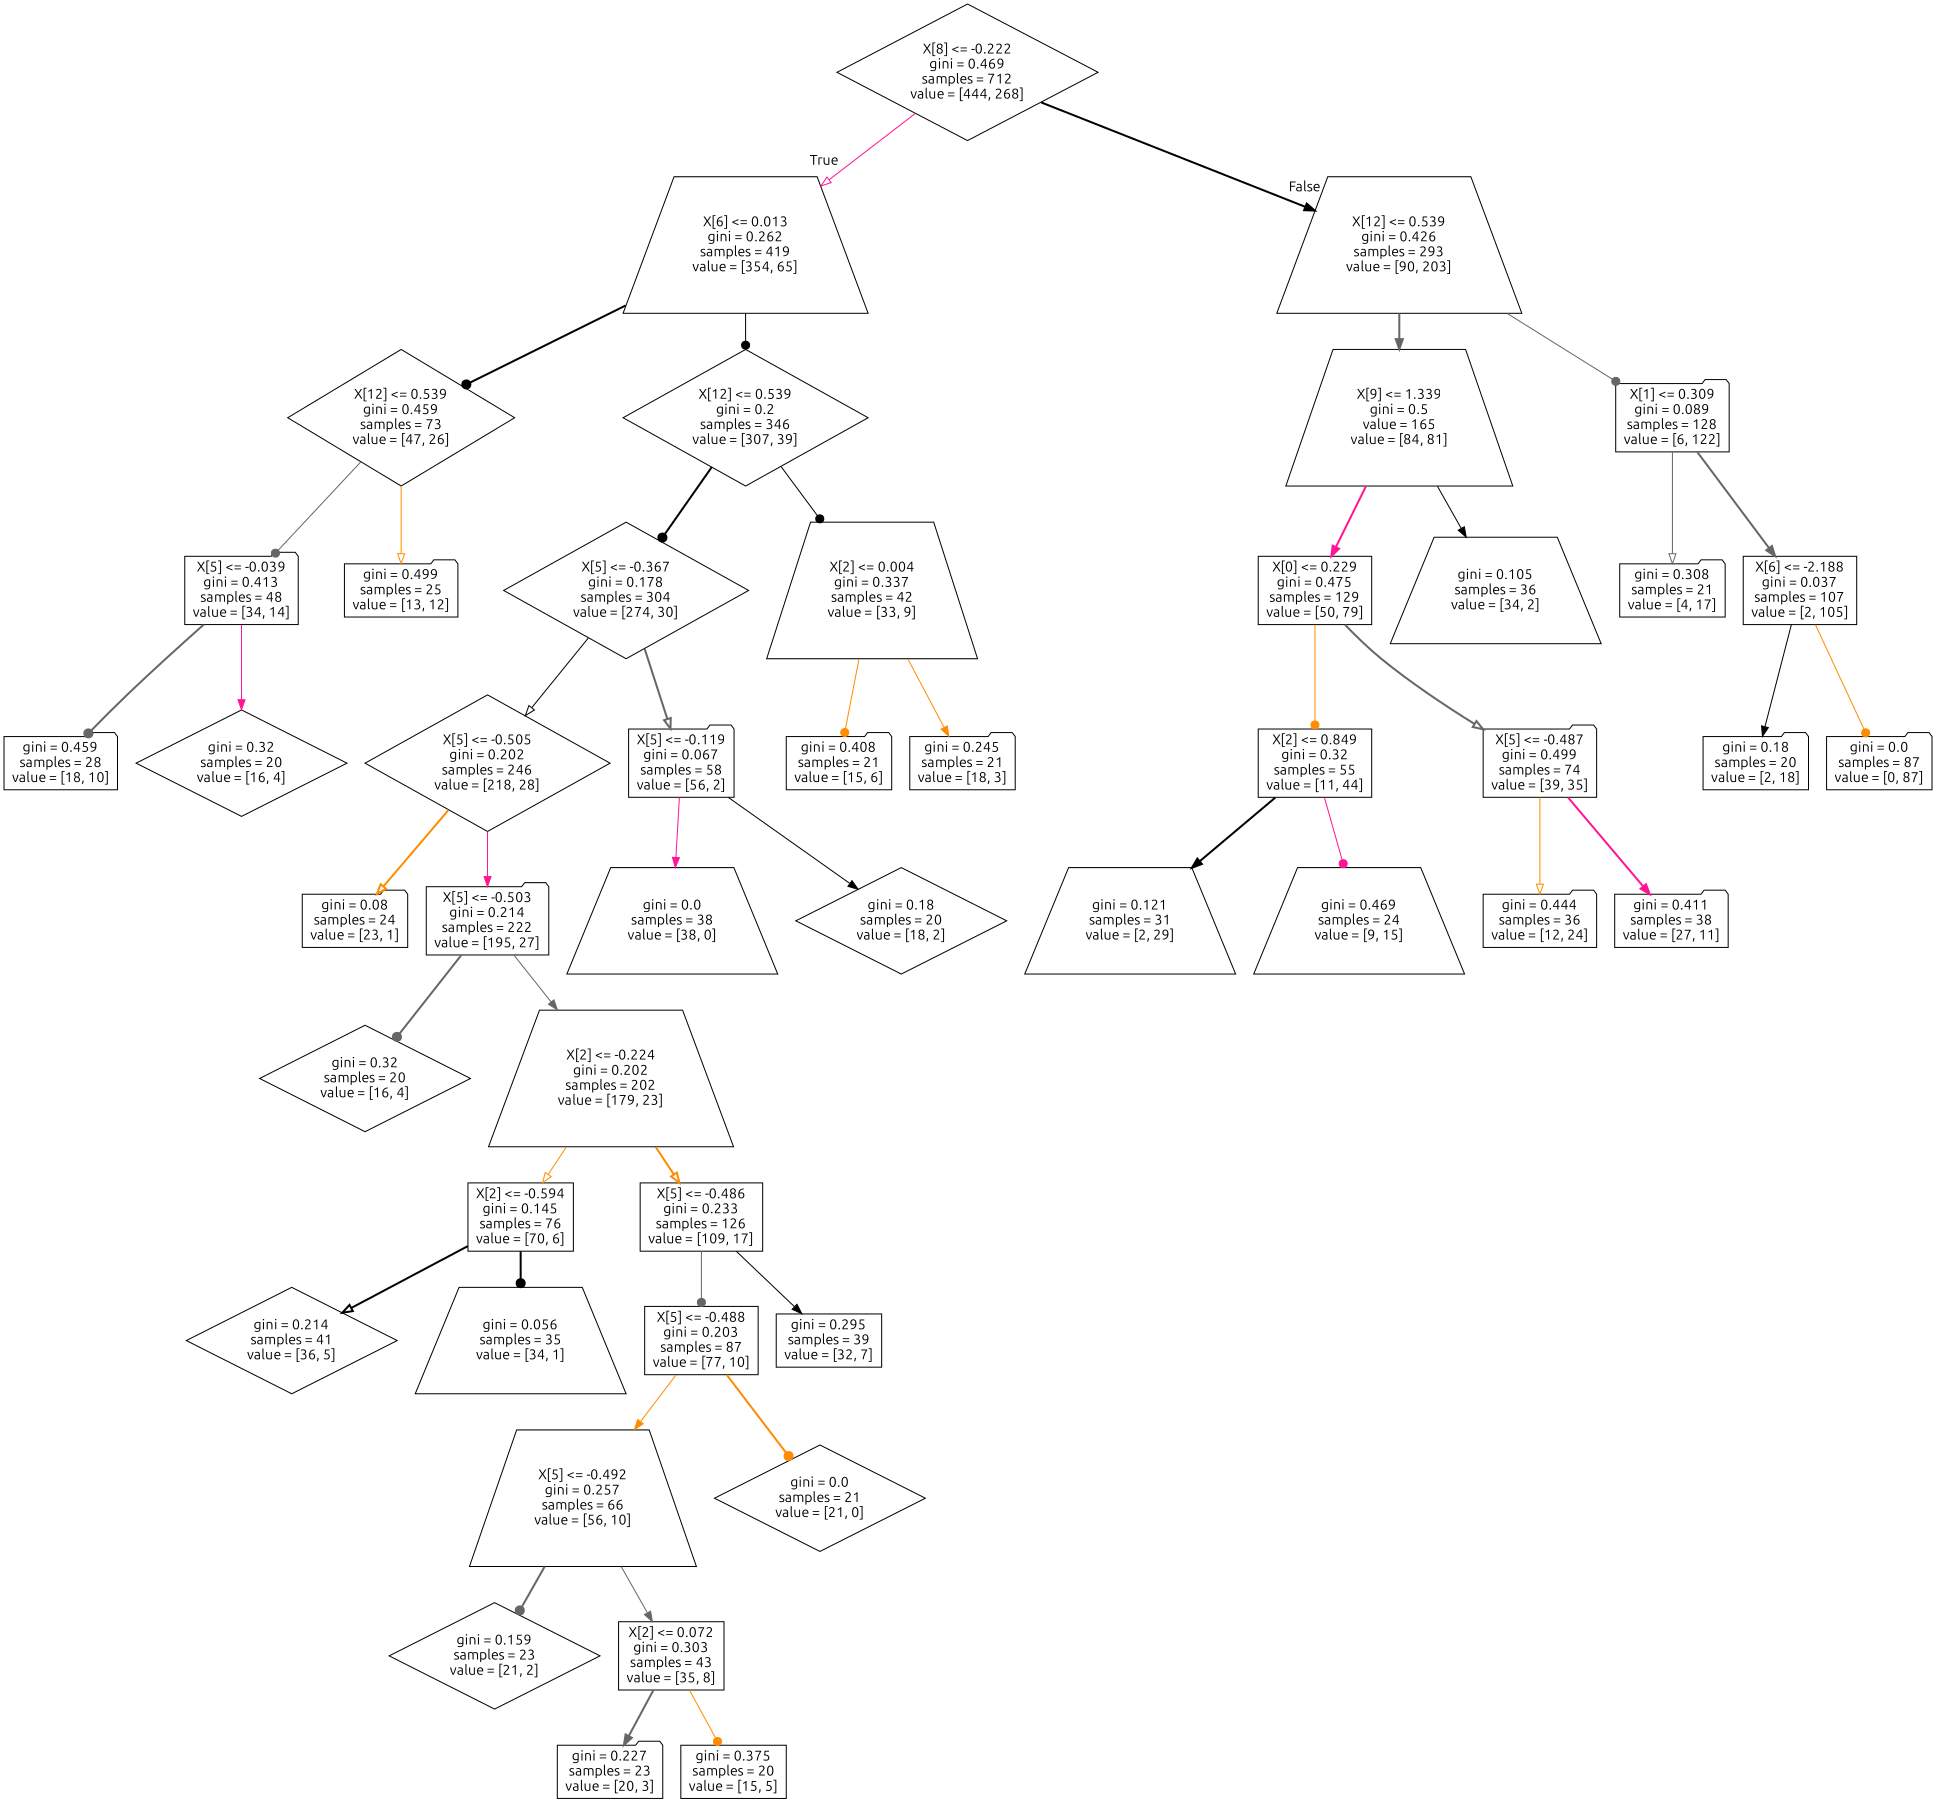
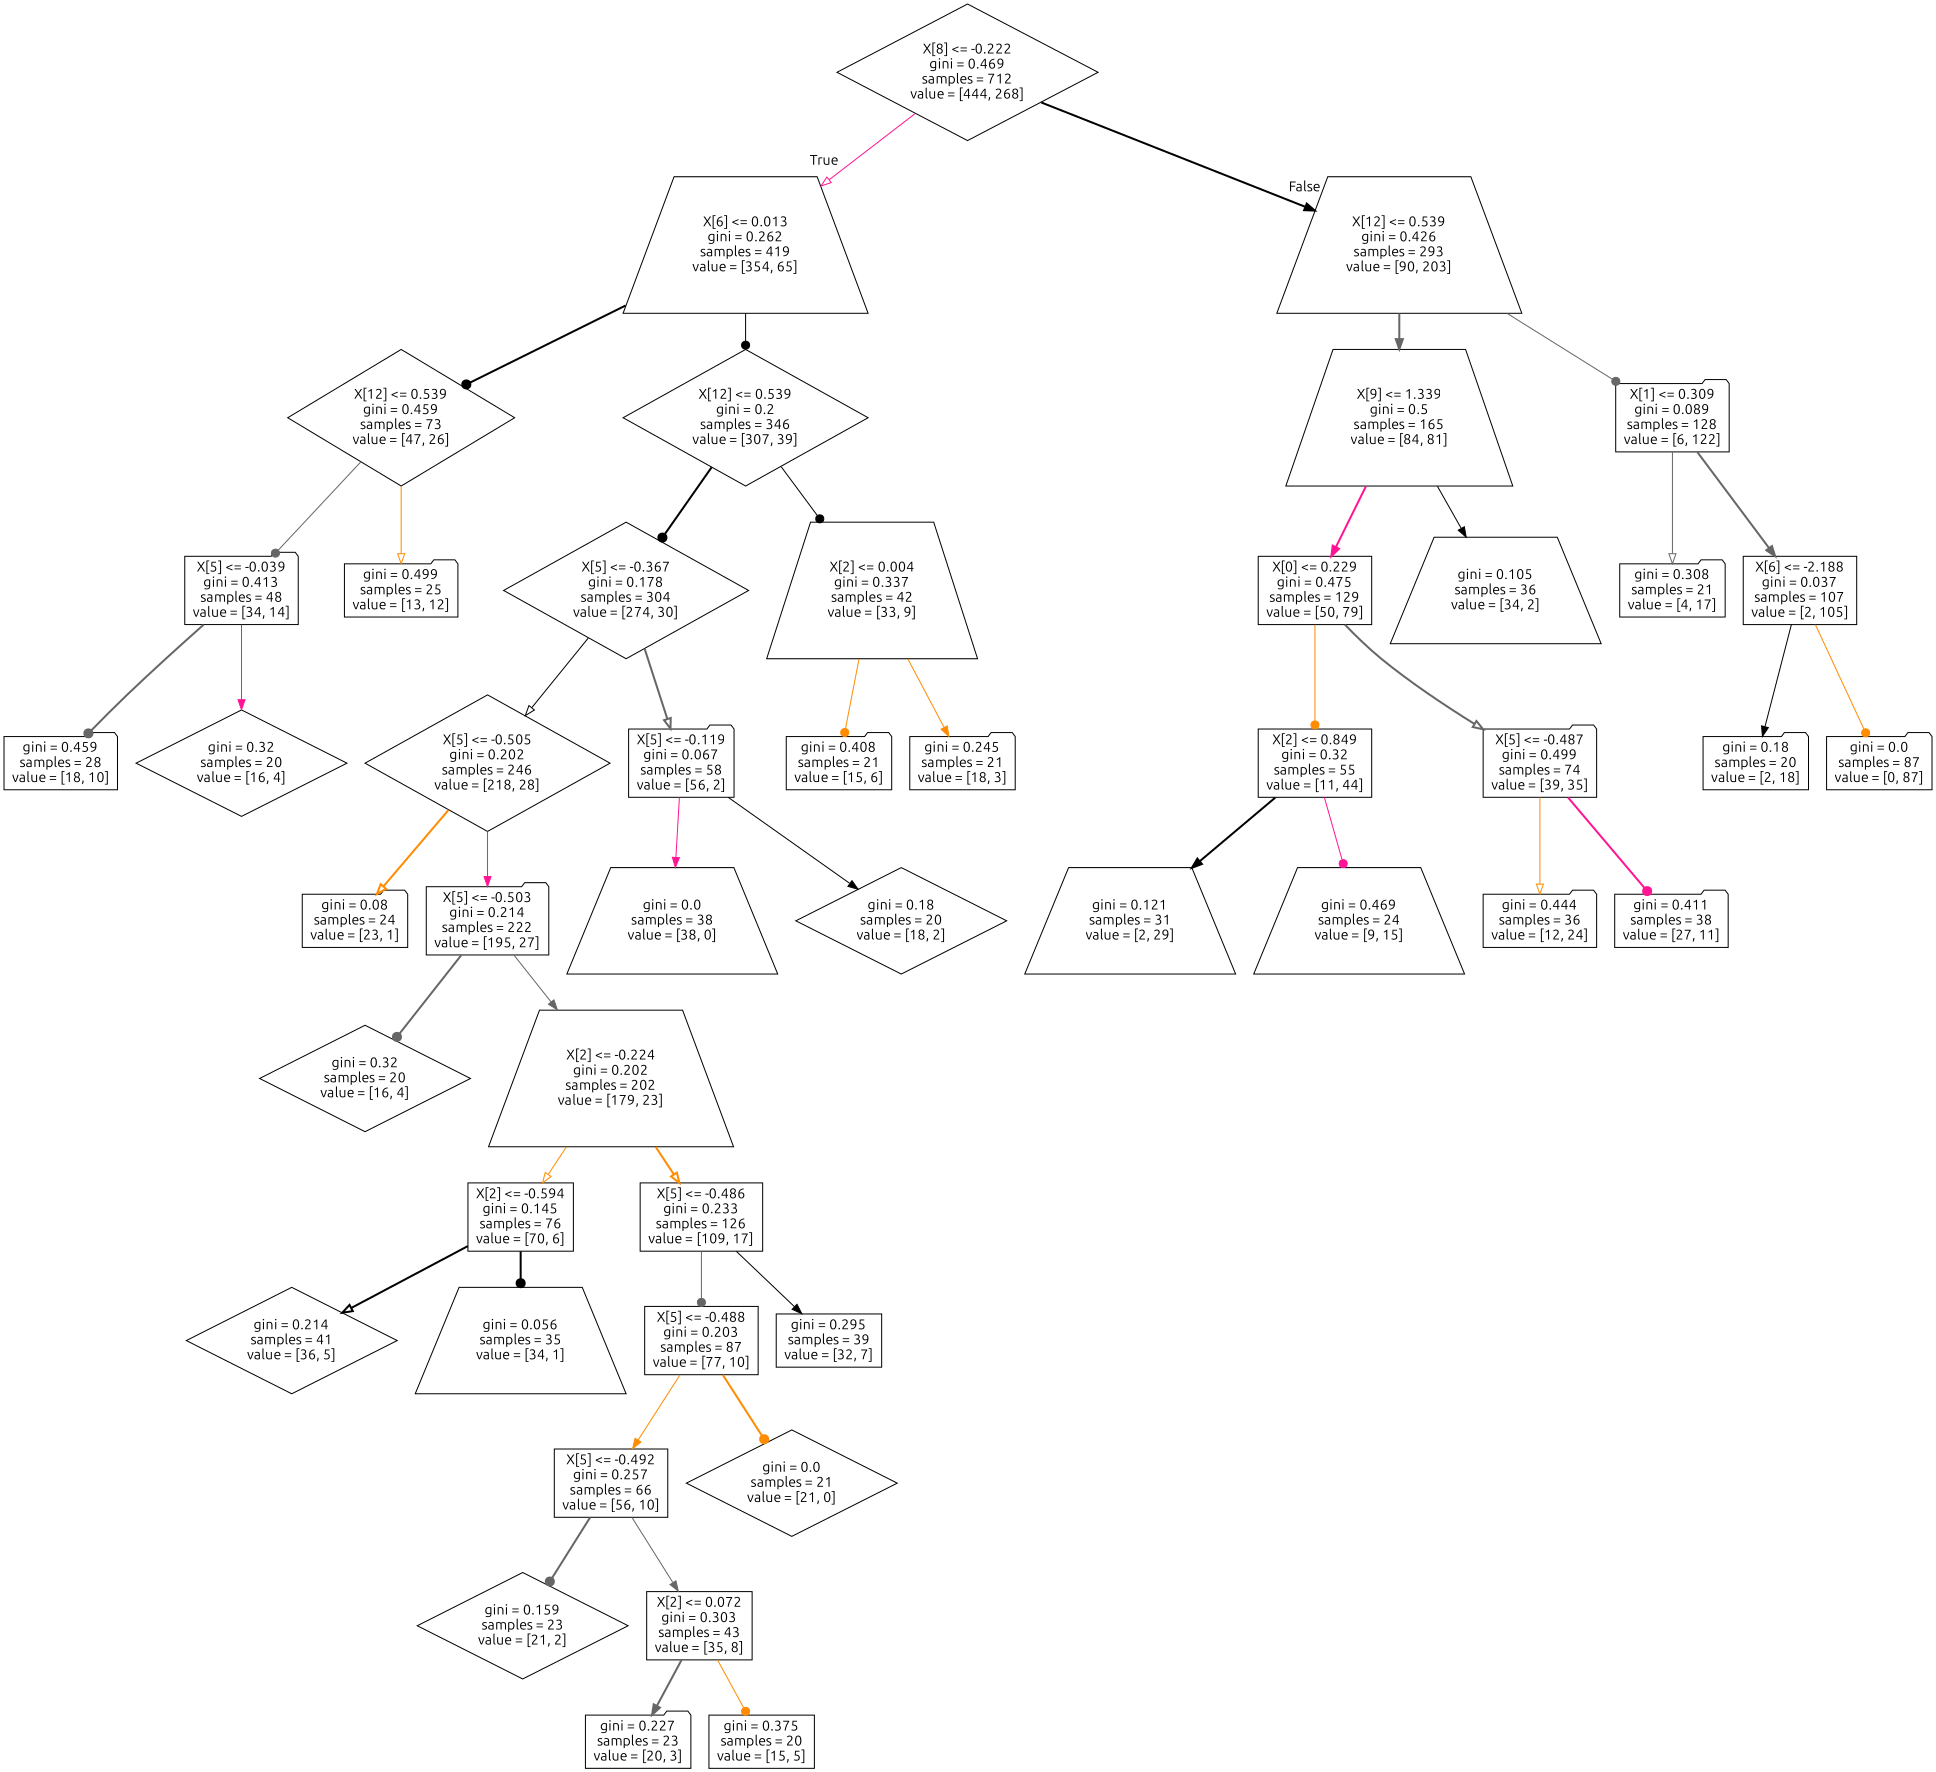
(1399, 418) -> (1399, 418)
(1606, 842) -> (1606, 843)
(583, 1498) -> (611, 1483)
